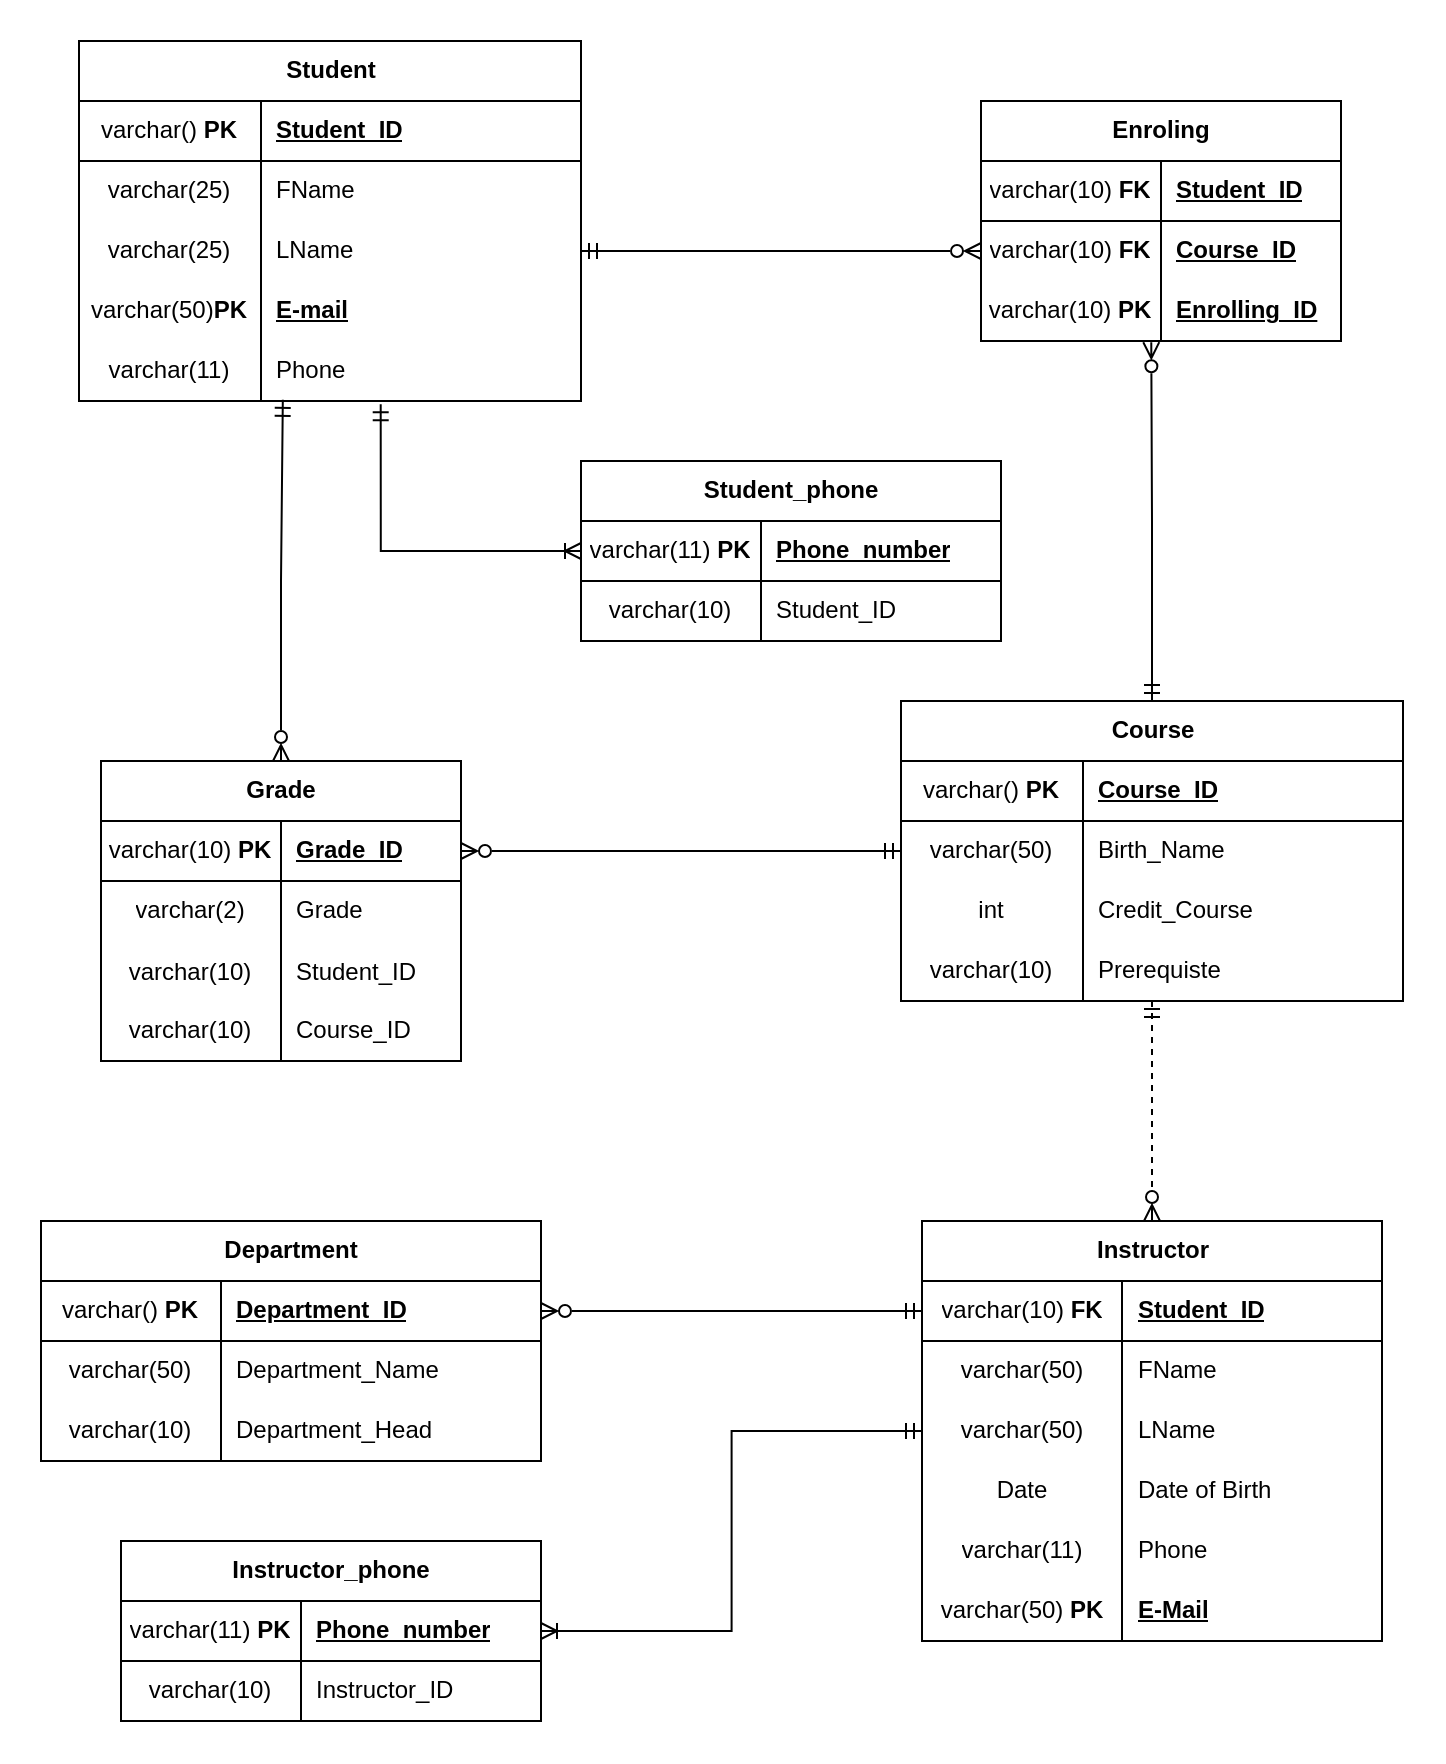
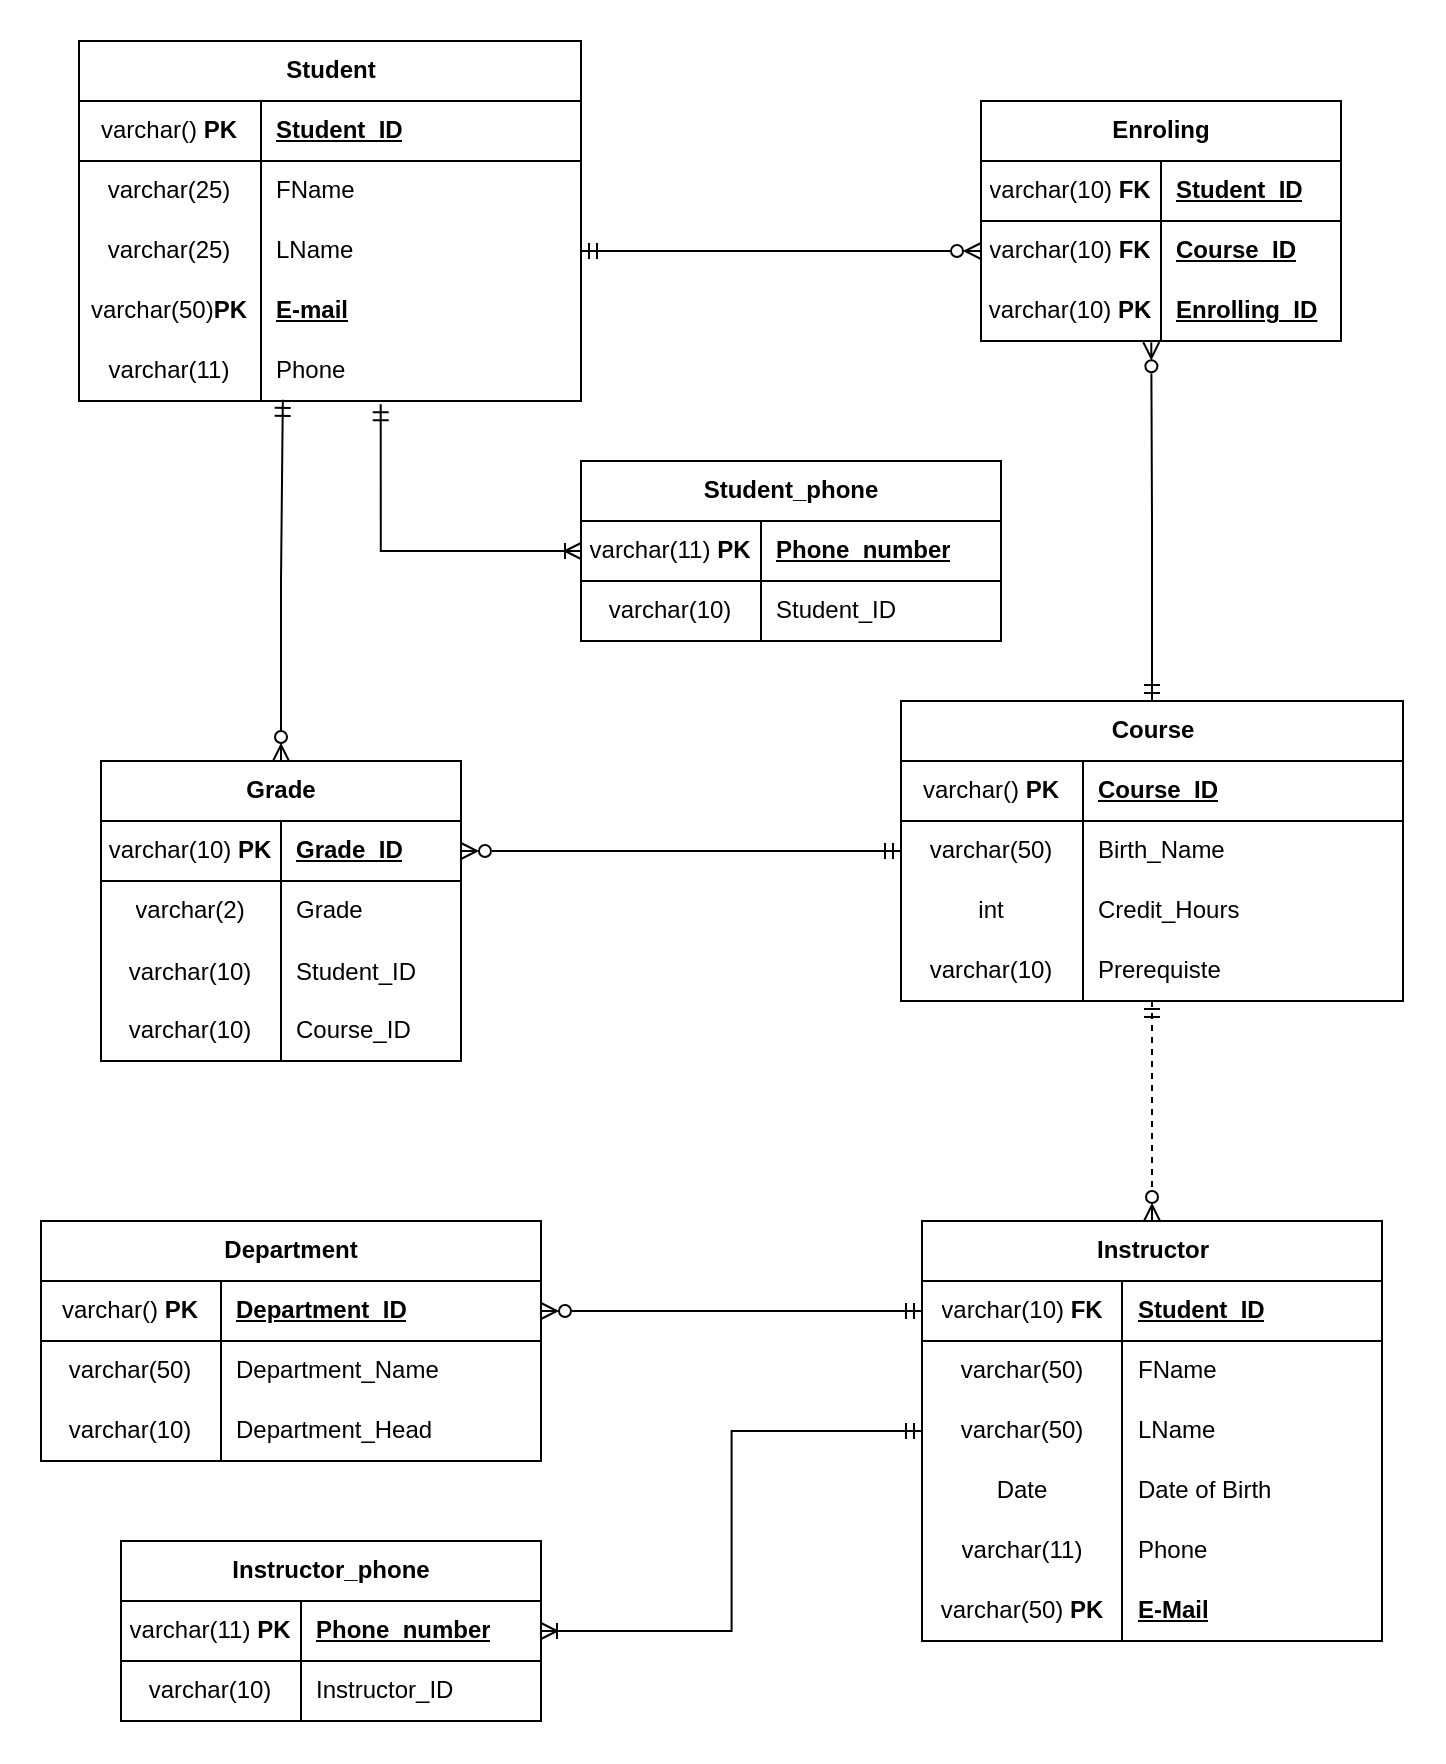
(1183, 911) -> (1177, 911)
